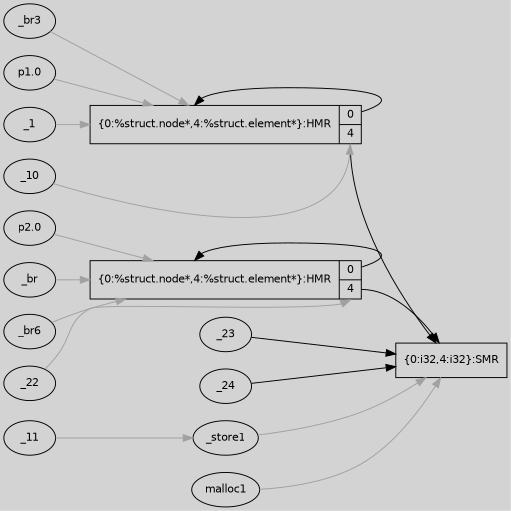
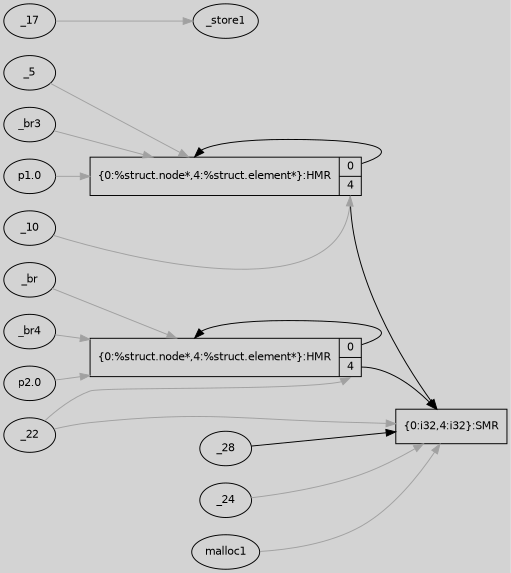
(30, 125) -> (30, 73)
(30, 332) -> (30, 332)
(226, 334) -> (226, 448)
(319, 376) -> (336, 482)
(341, 419) -> (220, 417)
(30, 438) -> (30, 21)
